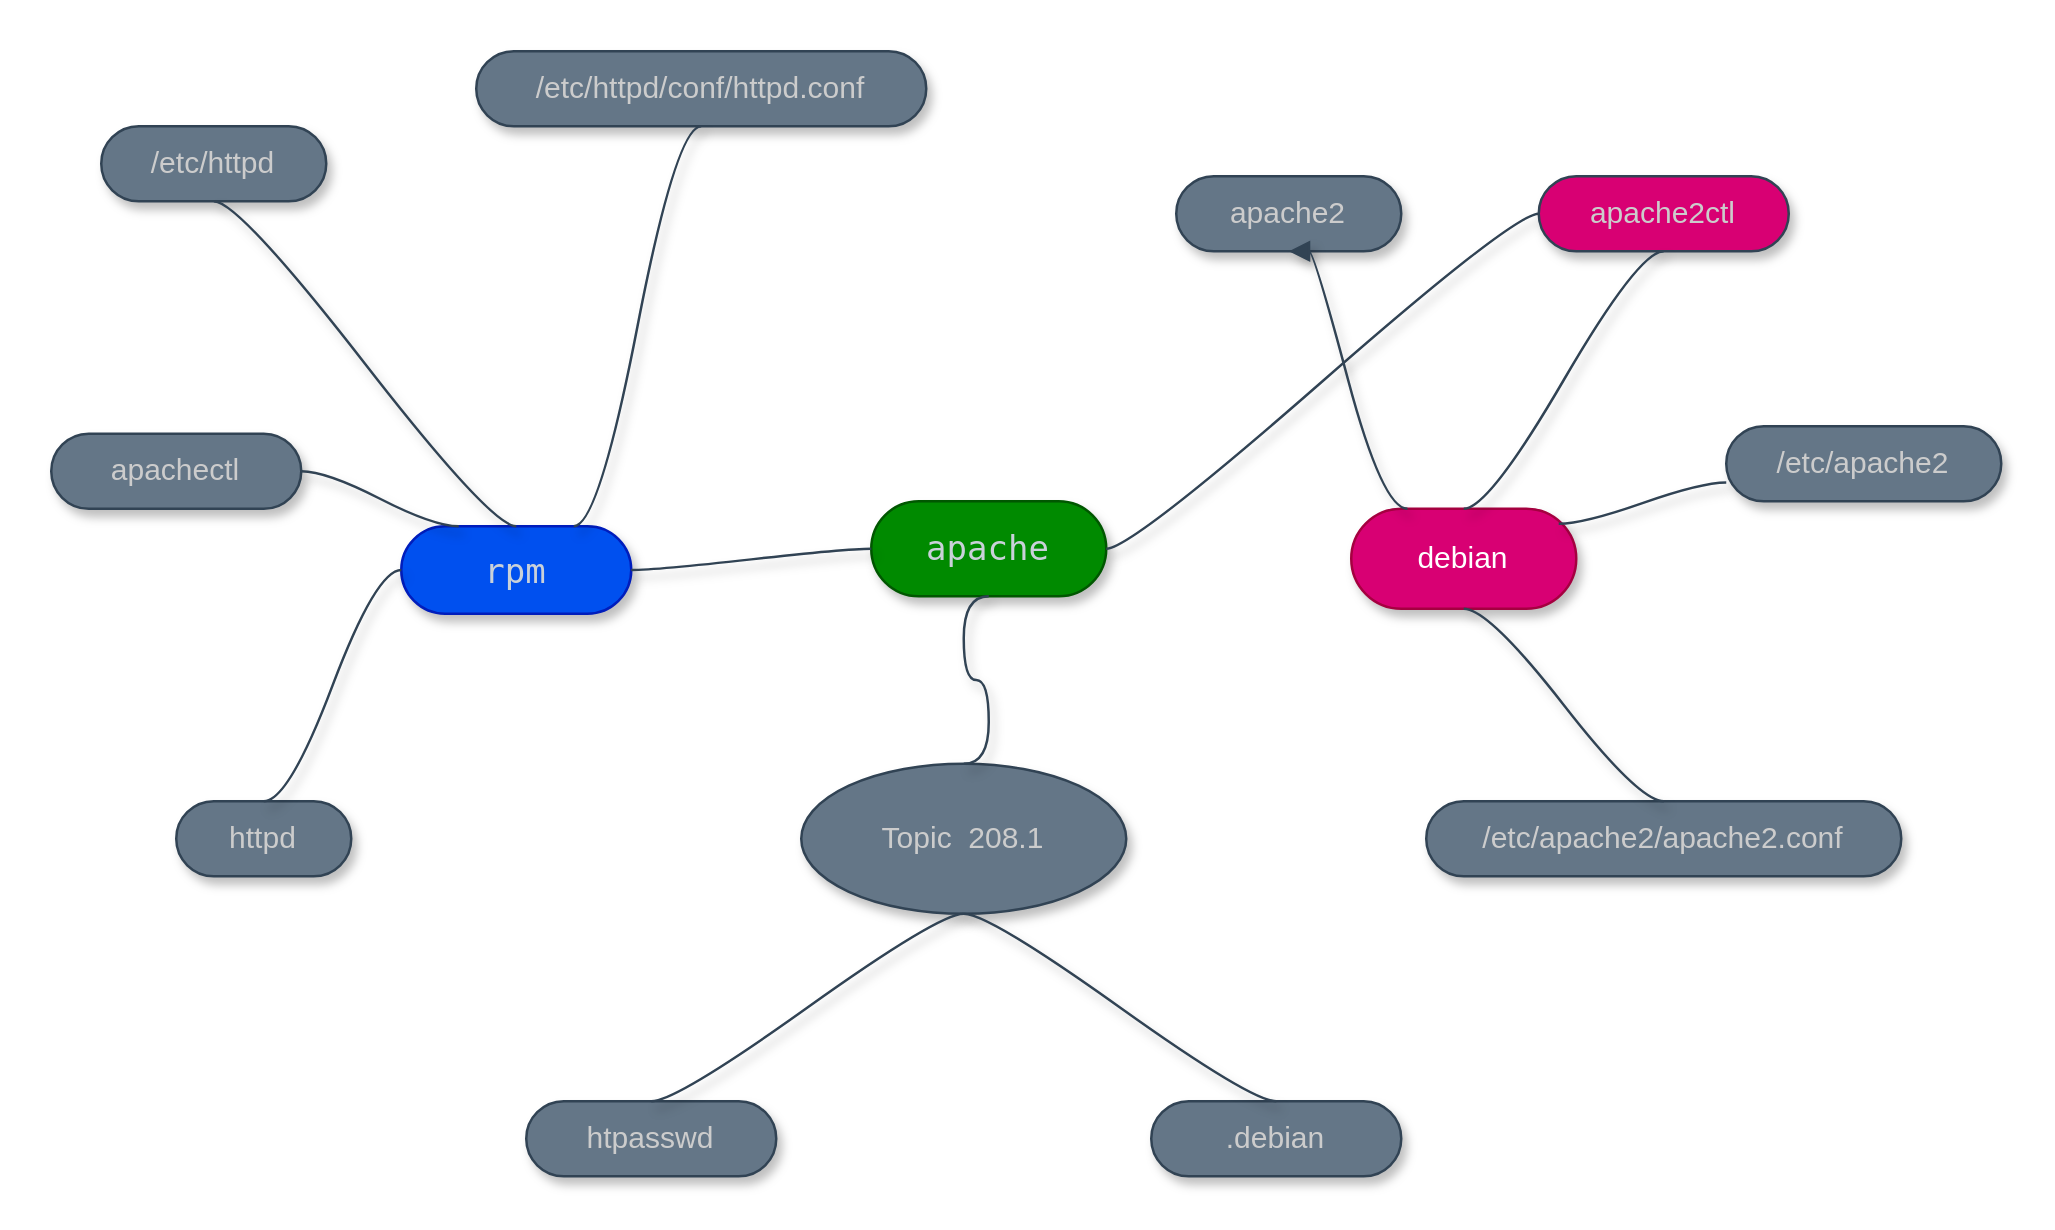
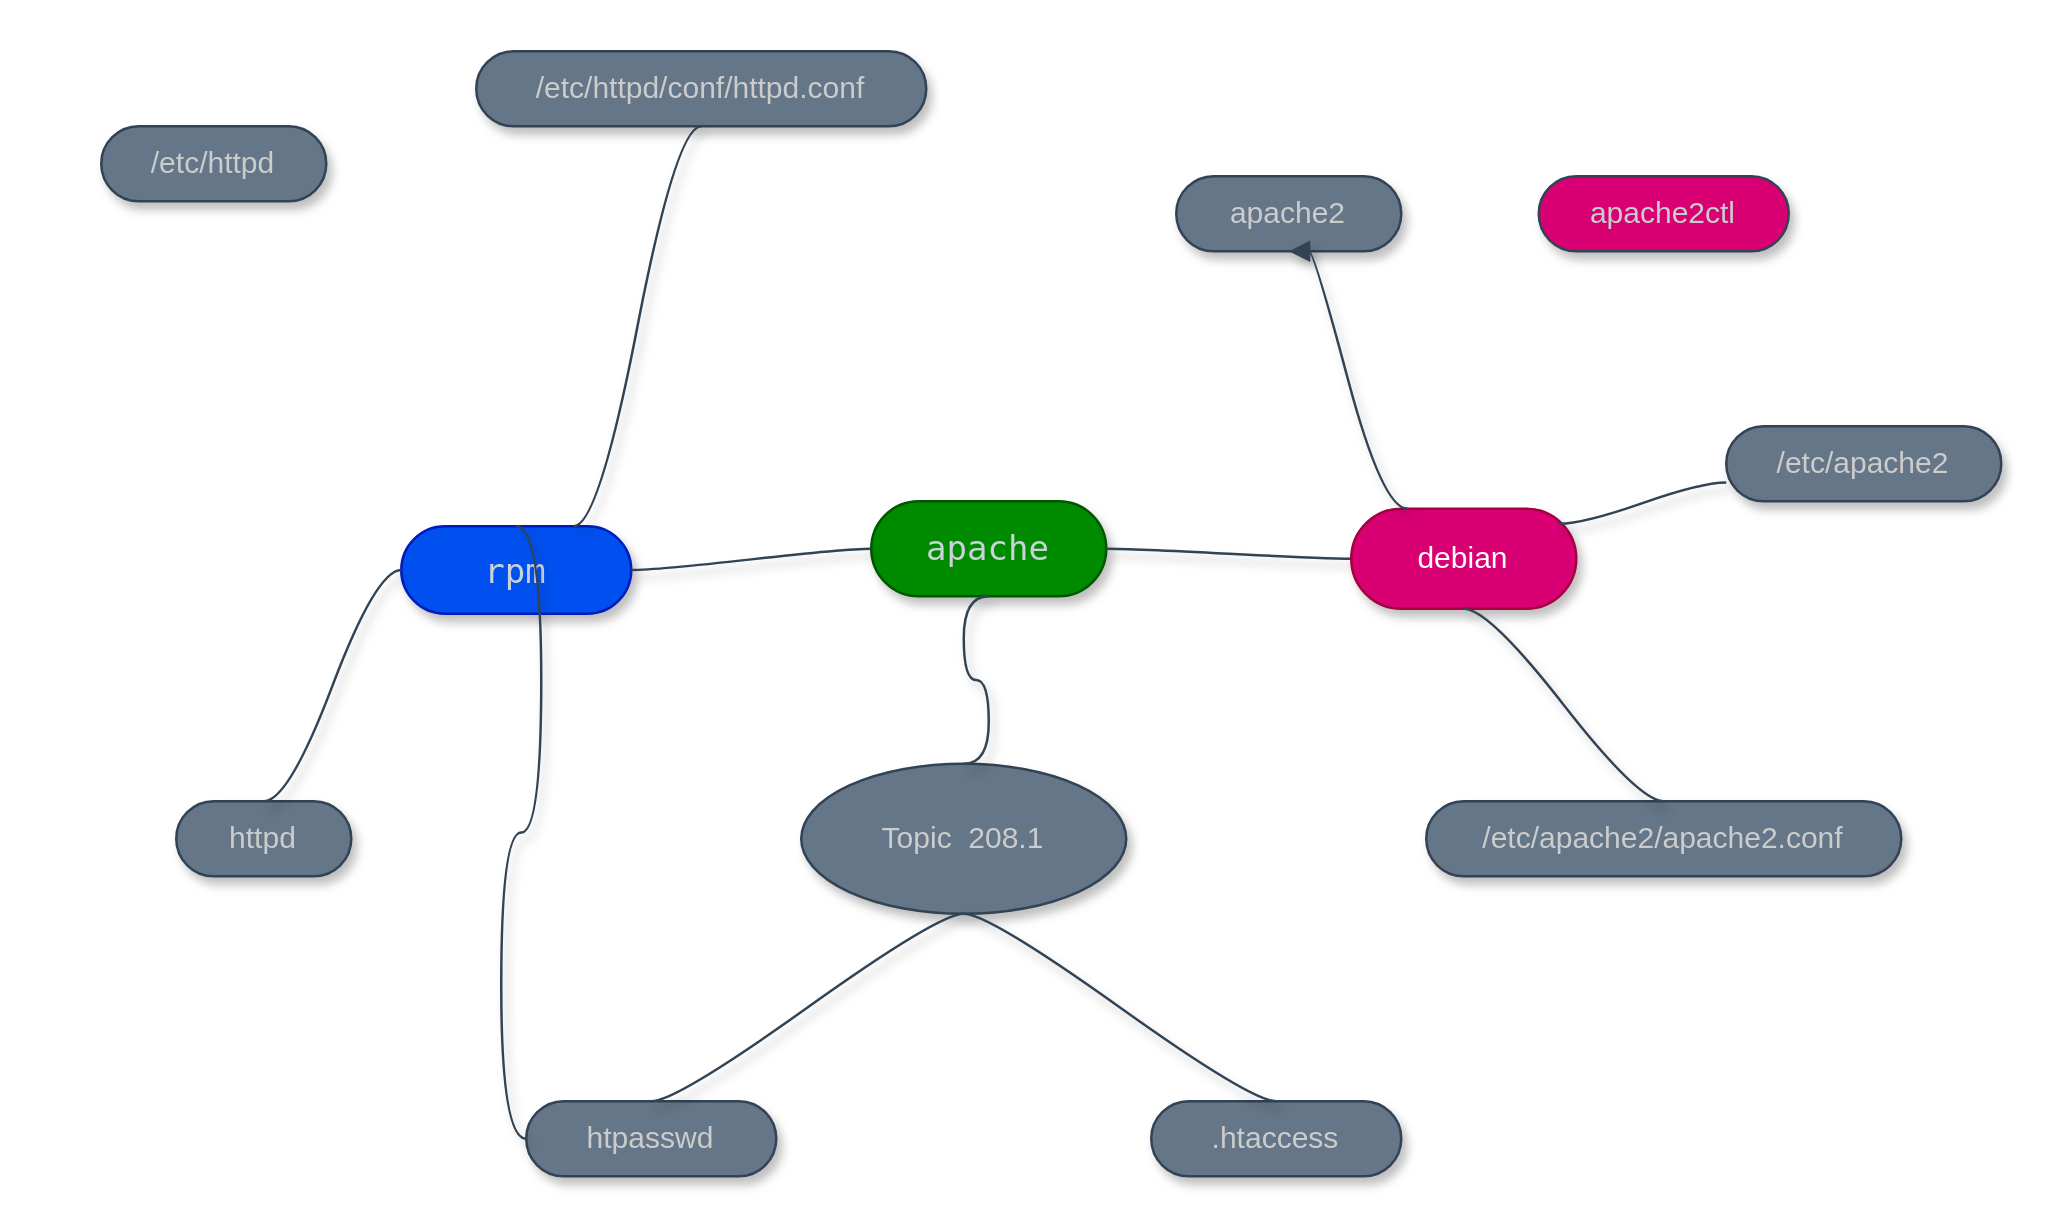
(366, 365) -> (521, 833)
(1563, 382) -> none
(1228, 462) -> (1230, 554)
(176, 471) -> none
(380, 499) -> none
(1276, 1139) -> (1276, 1139)
